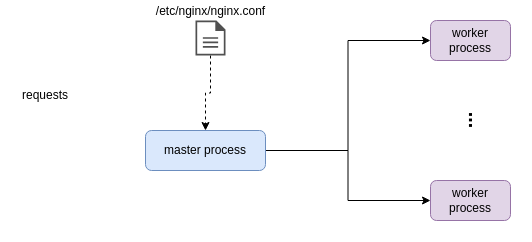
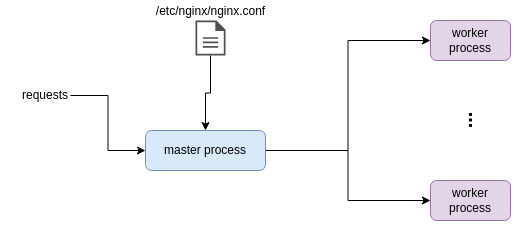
(211, 92) -> (211, 92)
none -> (108, 120)
